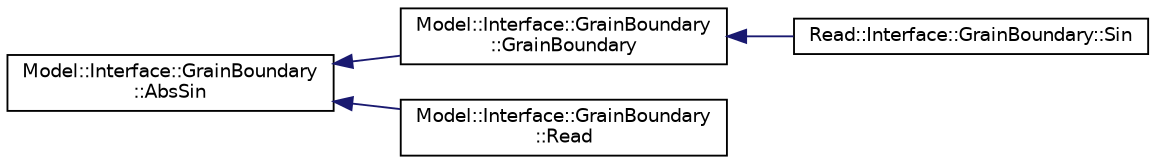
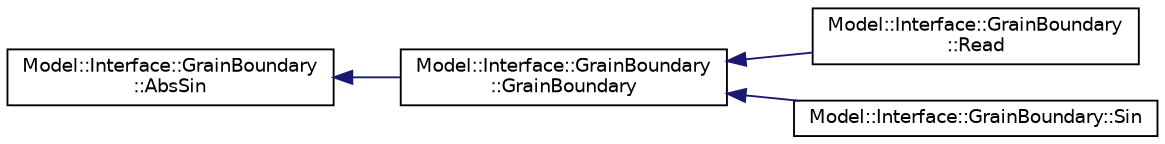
(971, 36) -> (976, 118)
(376, 106) -> (779, 56)
